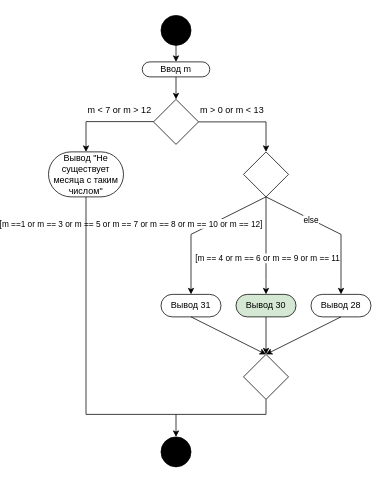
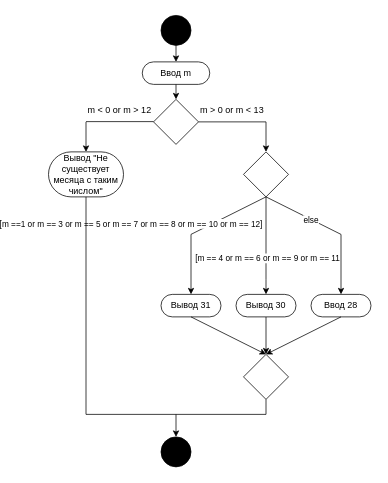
(176, 69) -> (176, 73)
(120, 111) -> (120, 111)
(266, 306) -> (266, 306)
(341, 306) -> (341, 306)
